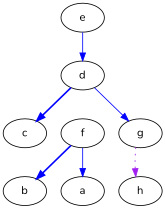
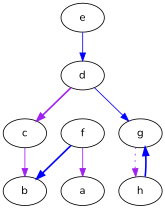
(57, 101) -> (57, 101)
none -> (25, 158)
(83, 158) -> (83, 158)
none -> (146, 166)
